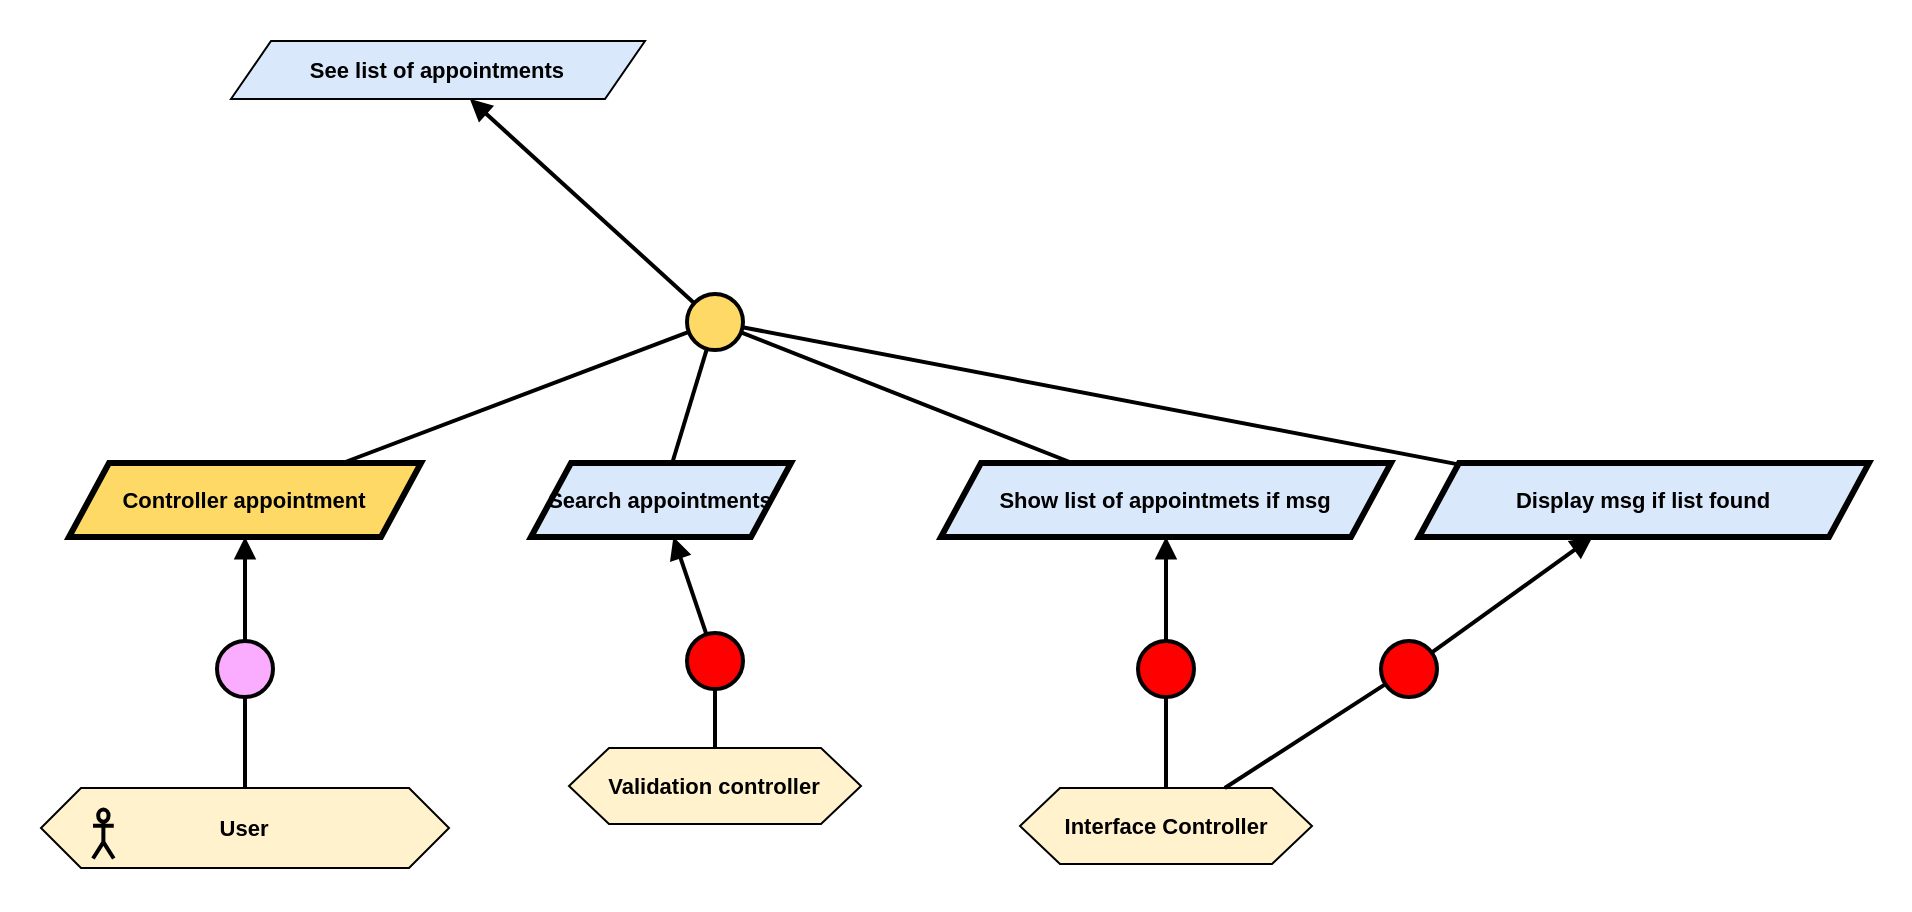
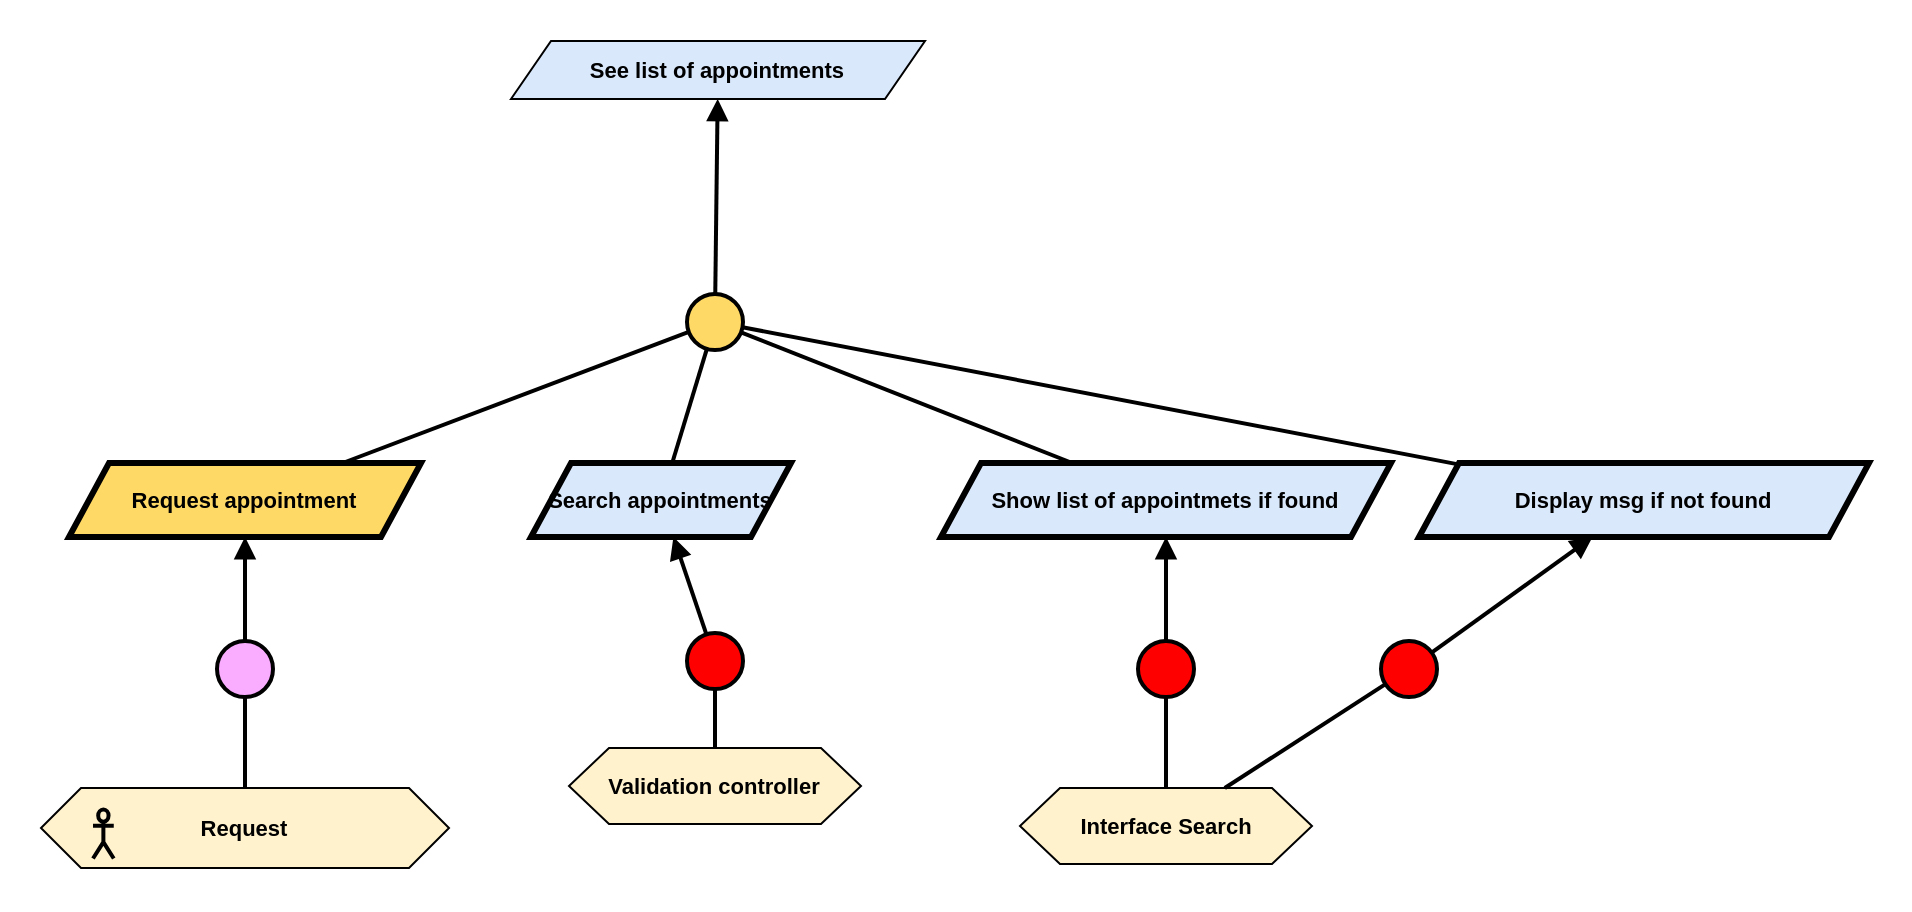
(438, 70) -> (718, 70)
(245, 501) -> (245, 501)
(1166, 501) -> (1166, 501)
(1644, 501) -> (1644, 501)
(1167, 827) -> (1167, 827)
(245, 829) -> (245, 829)
